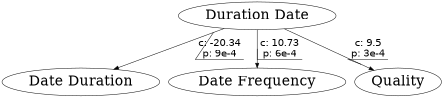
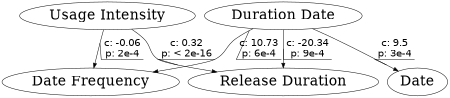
none -> (107, 16)
(81, 82) -> (283, 82)
(398, 82) -> (417, 82)
